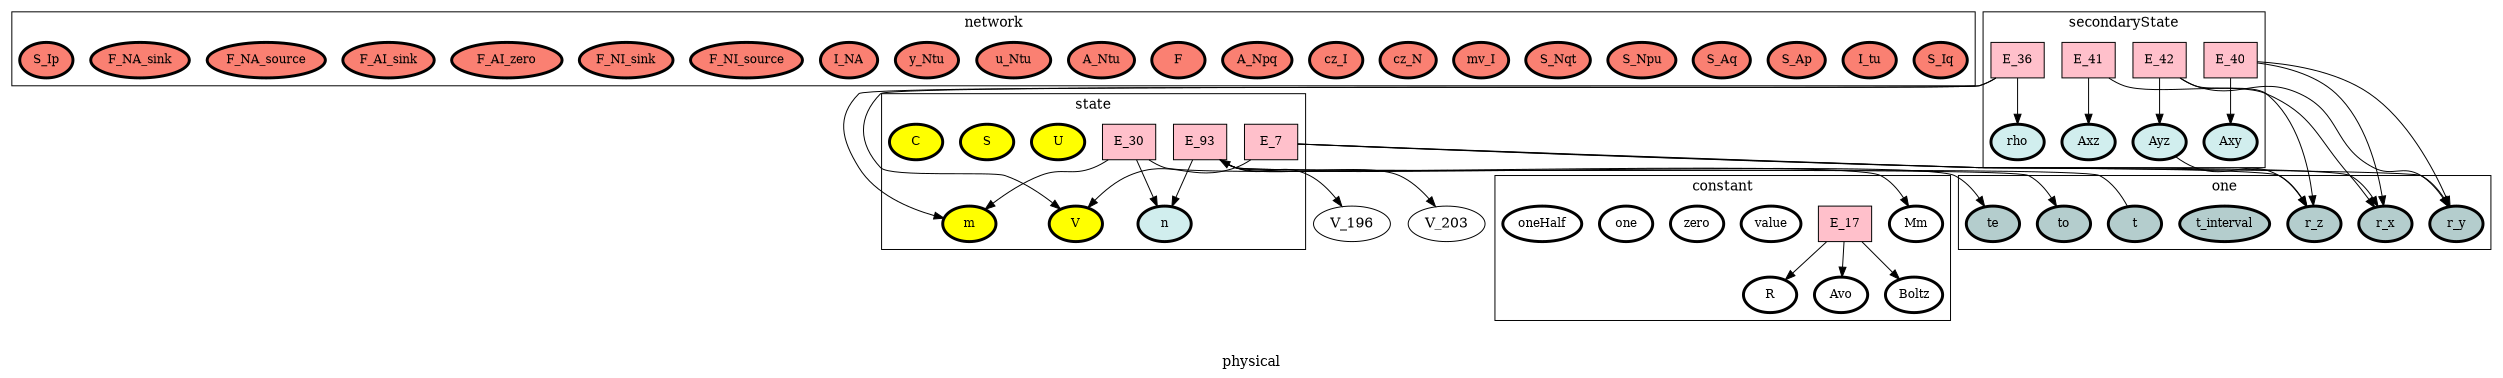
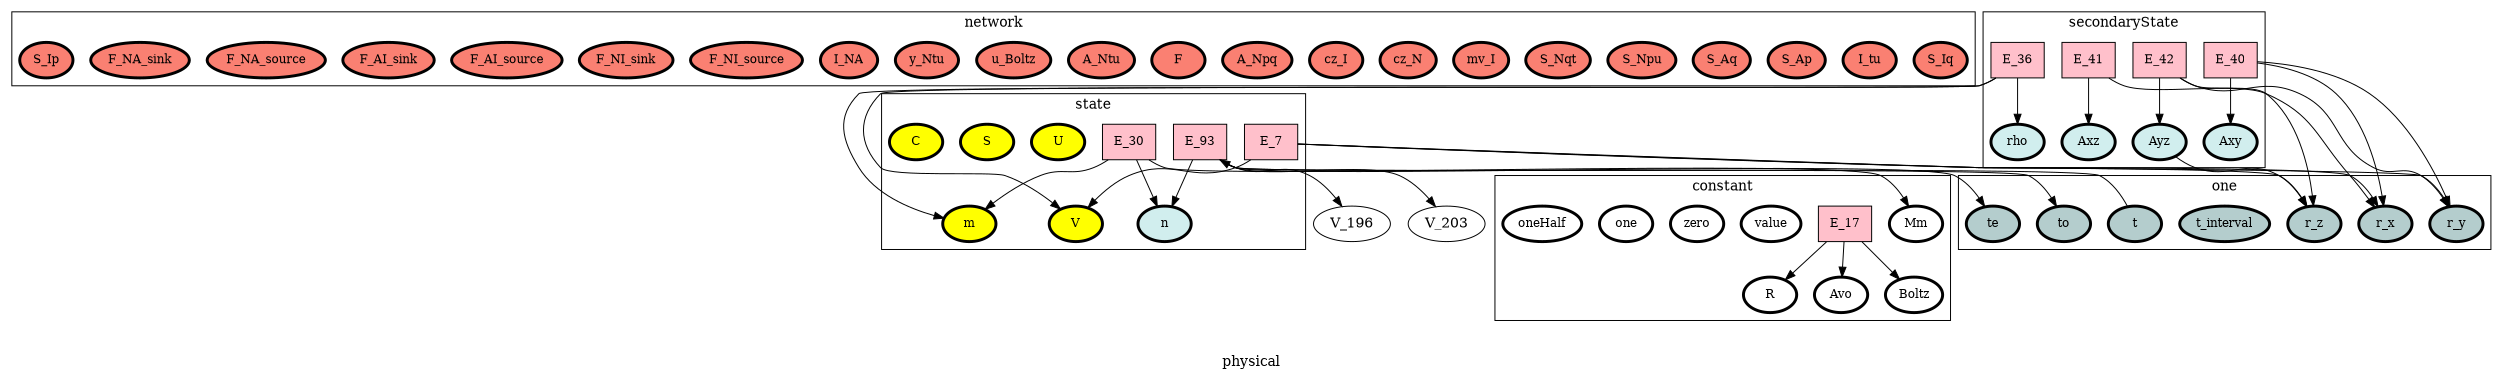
(507, 60) -> (507, 60)
(1014, 60) -> (1014, 60)
